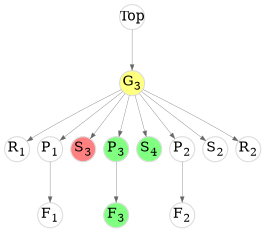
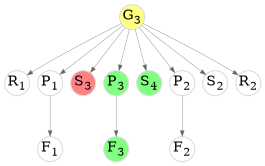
(132, 17) -> none
